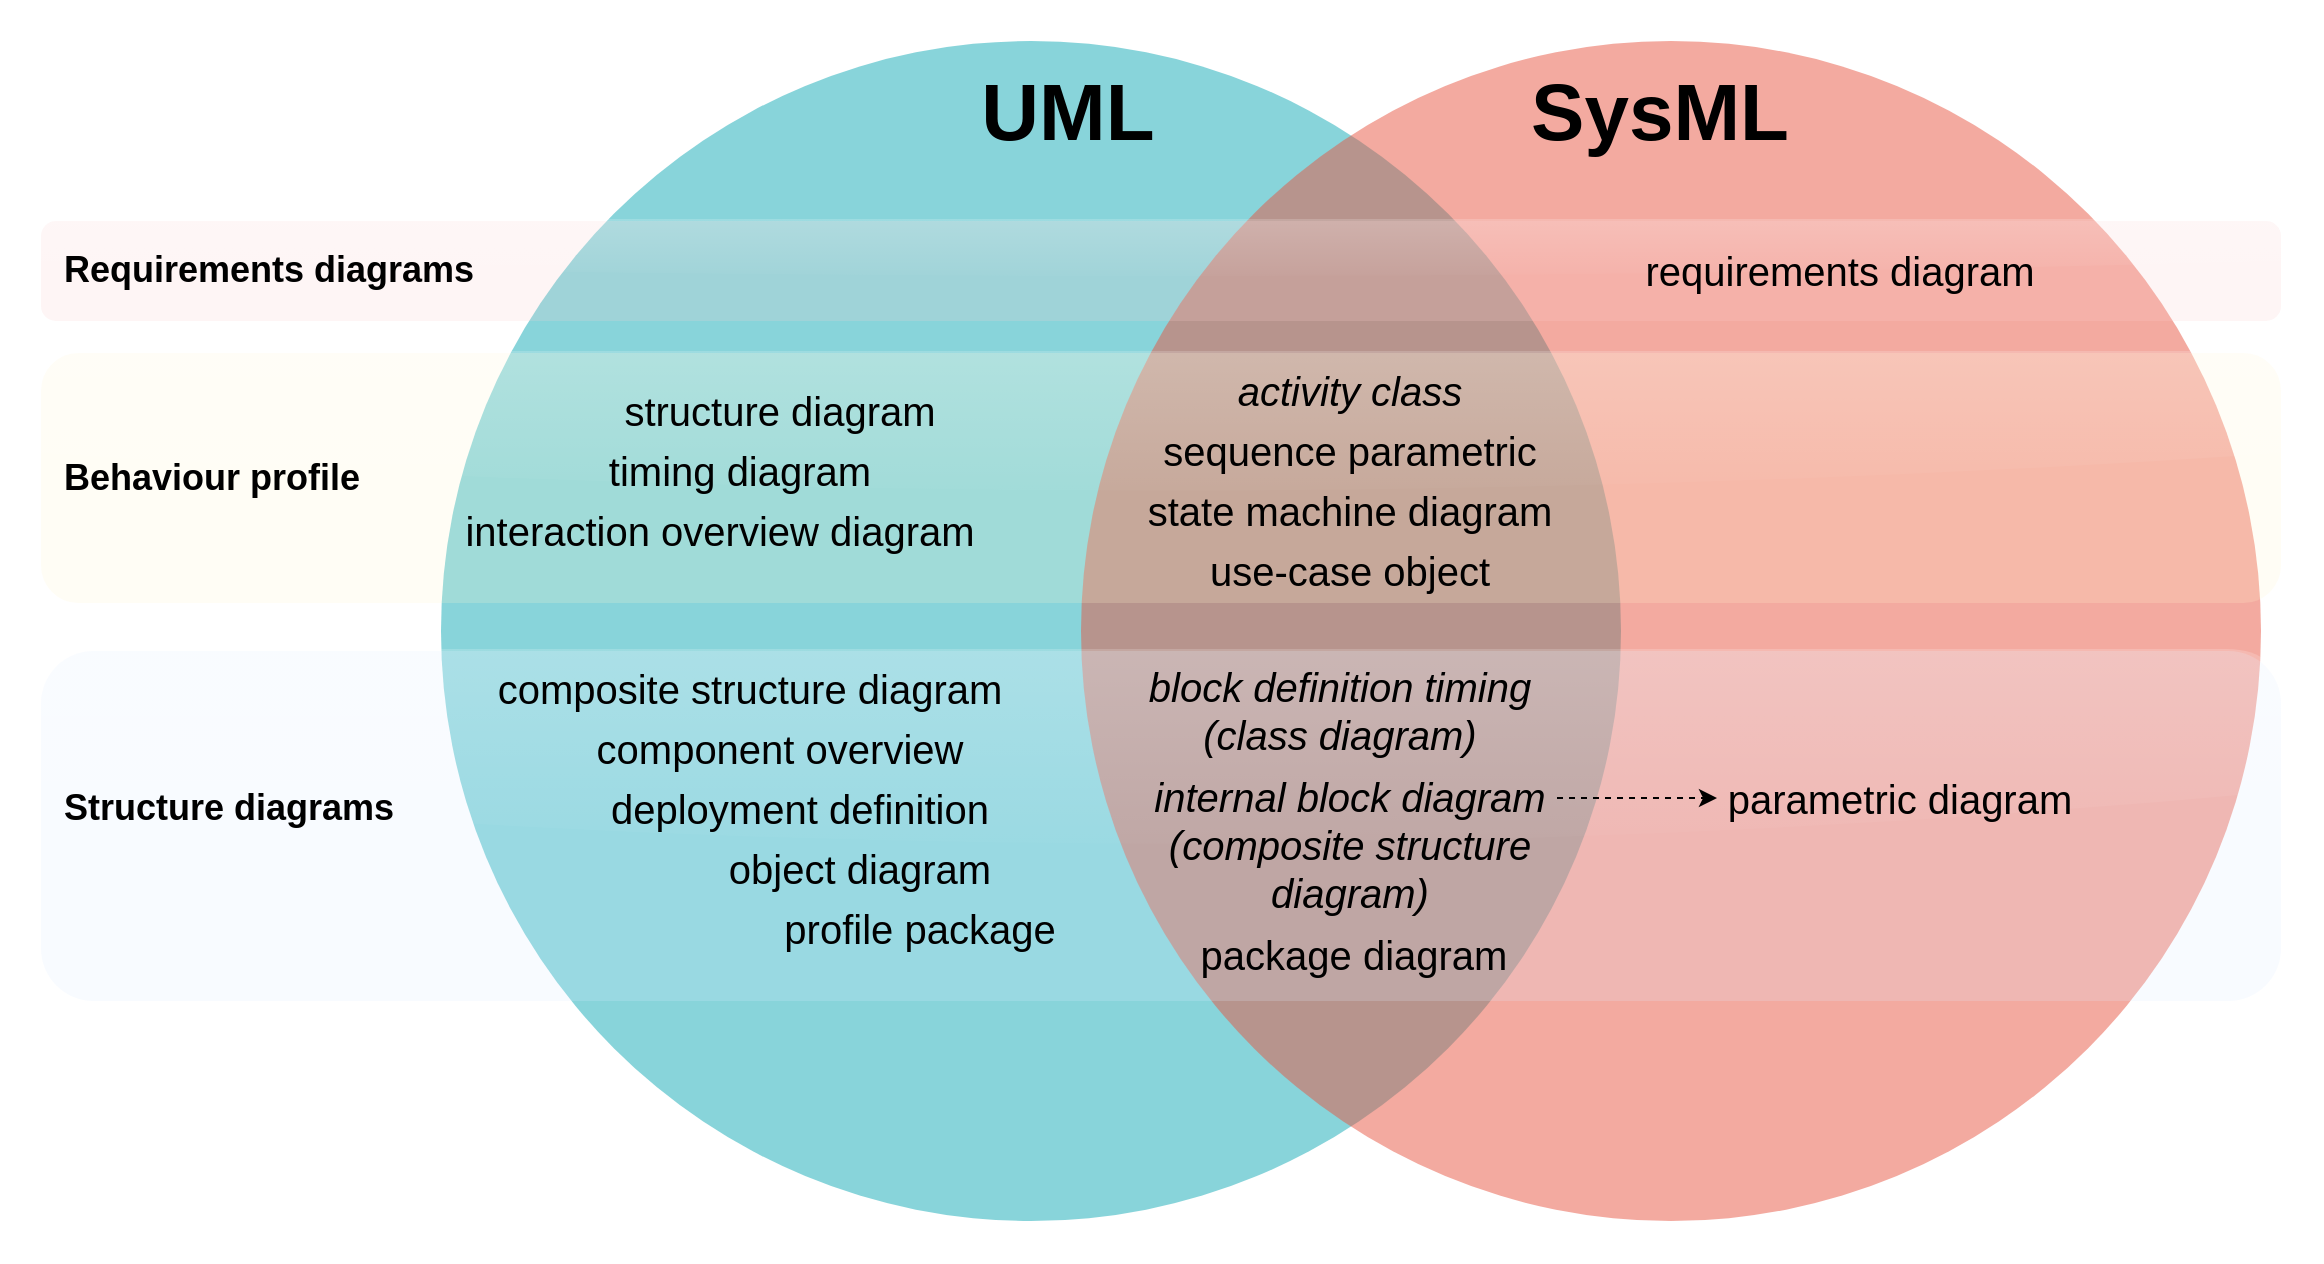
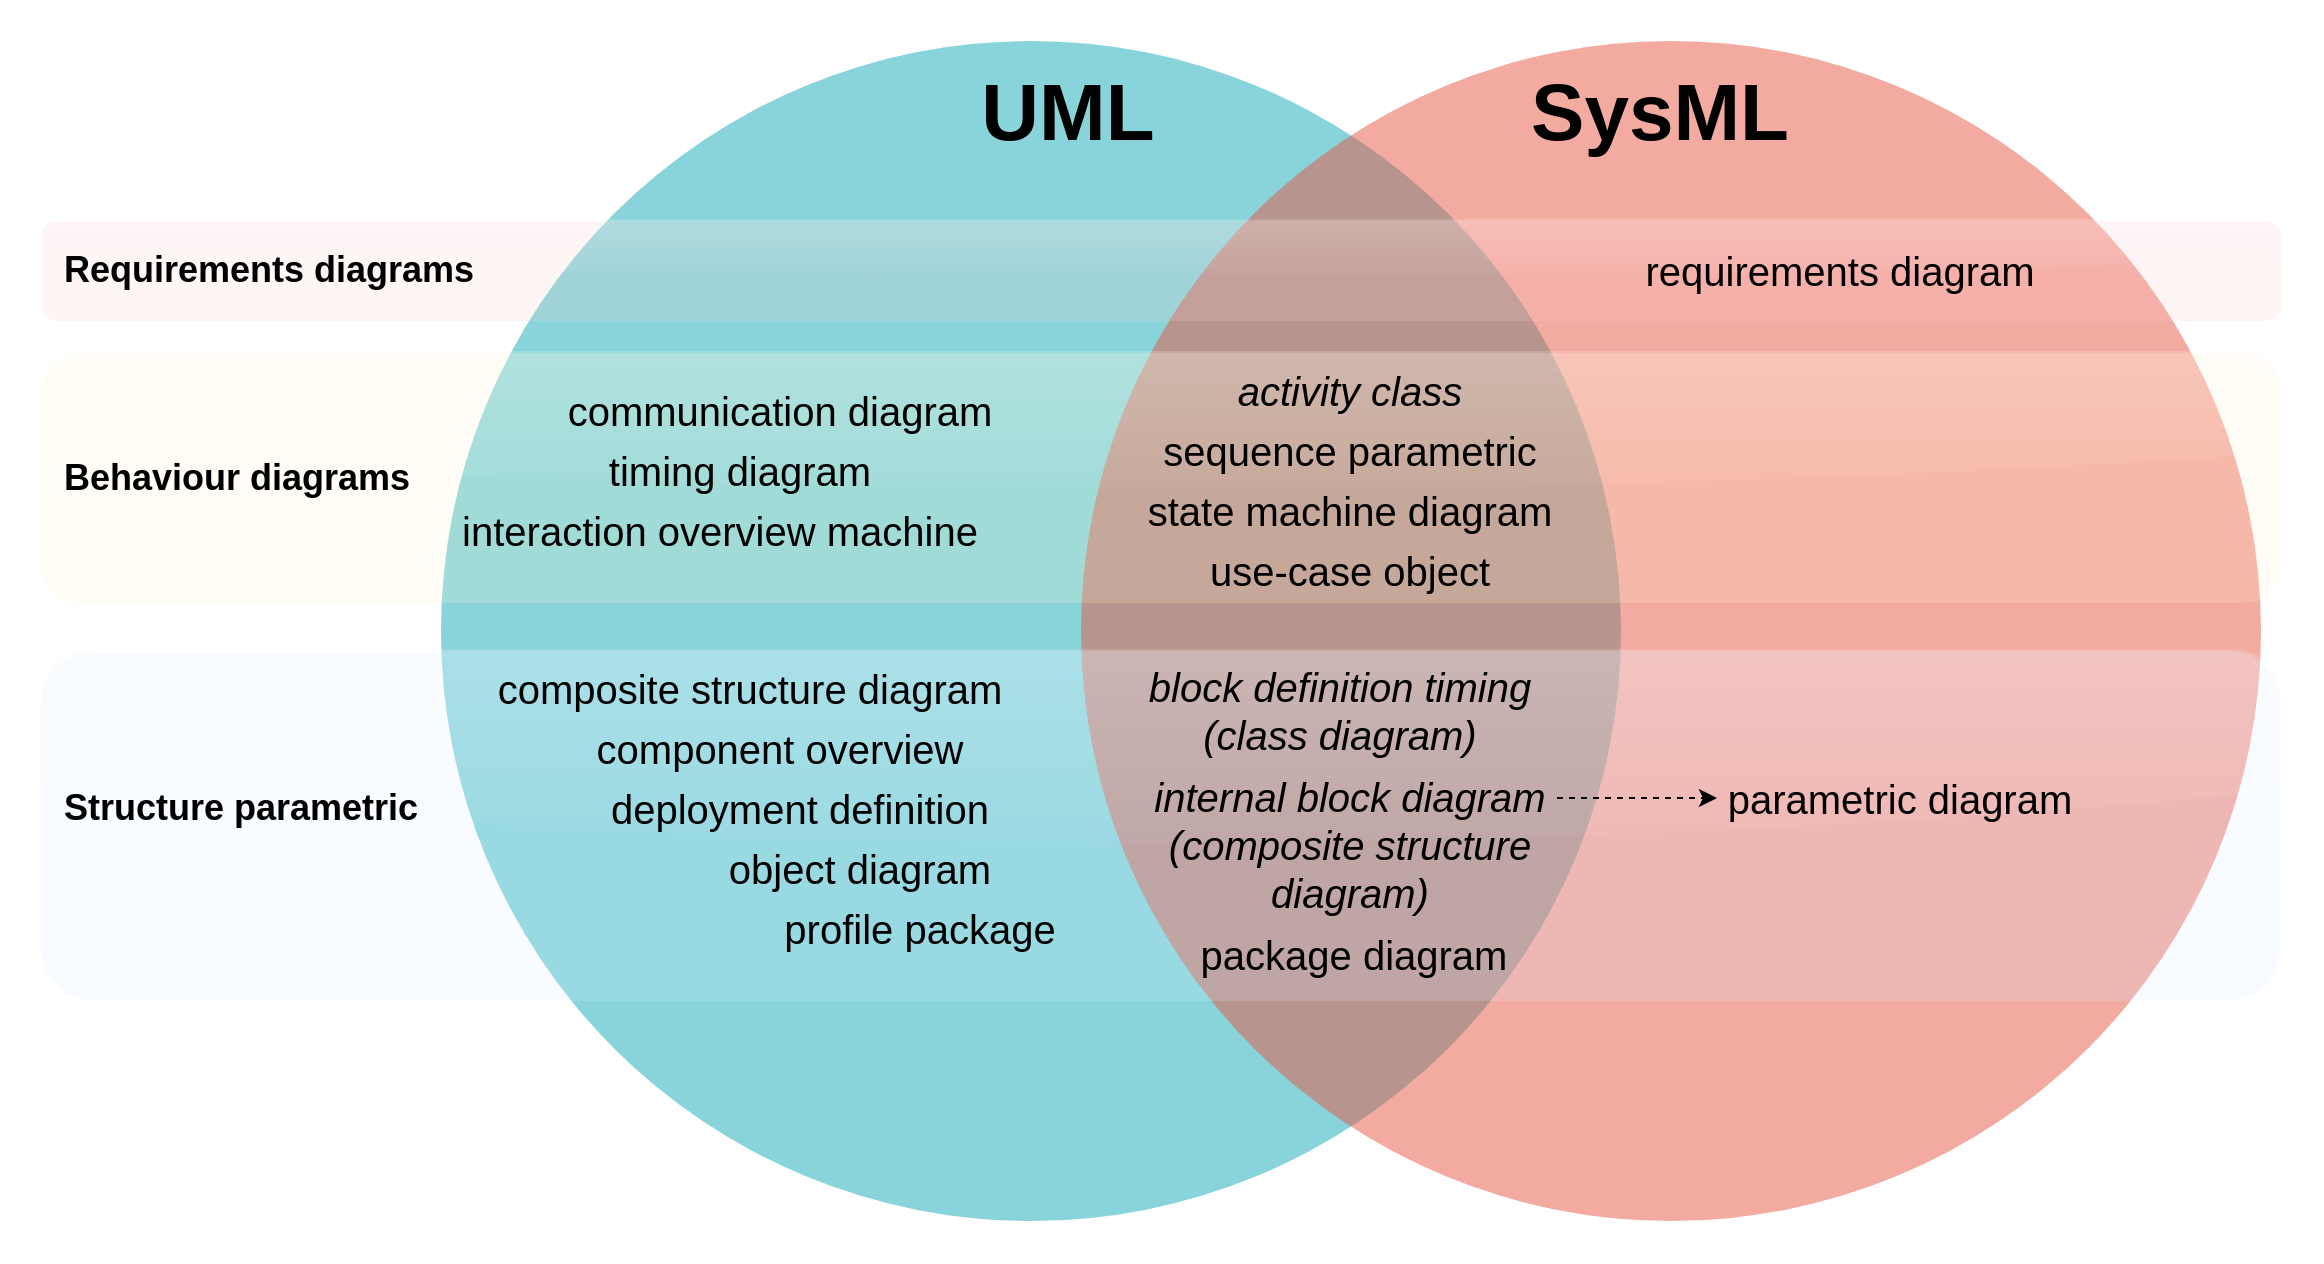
(781, 411) -> (781, 411)
(218, 479) -> (232, 479)
(721, 531) -> (721, 531)
(237, 809) -> (257, 809)
